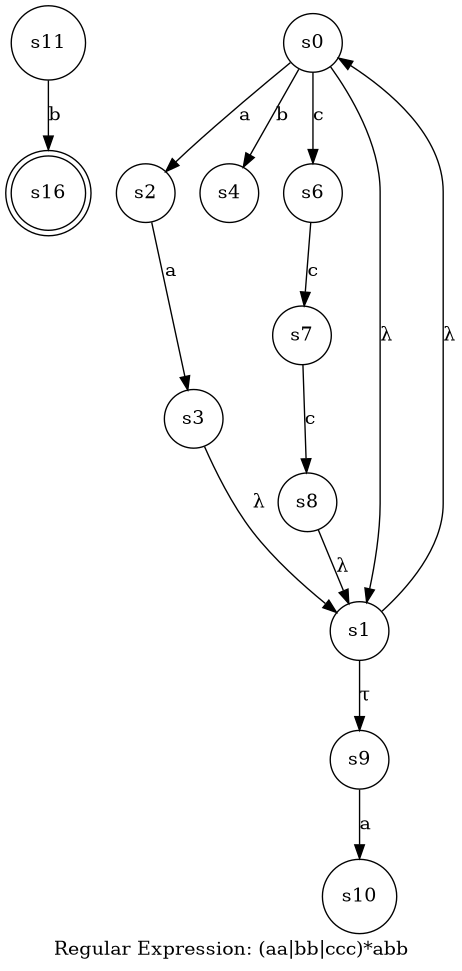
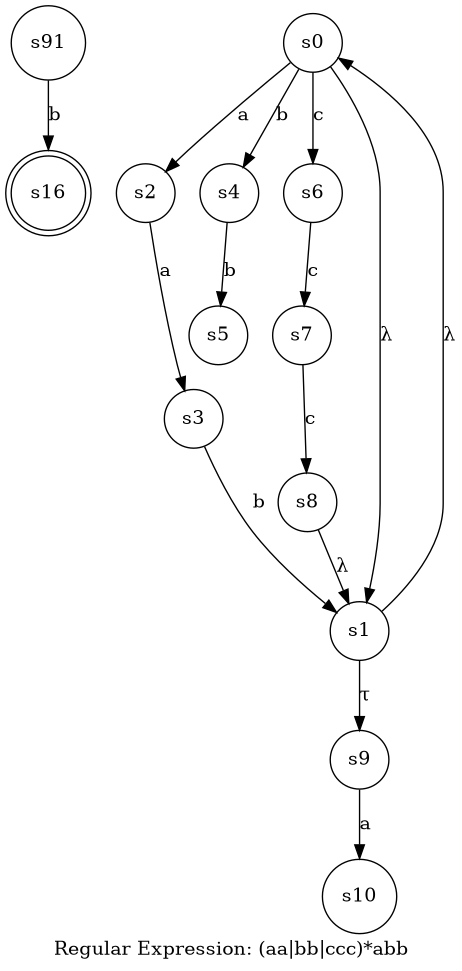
(48, 43) -> (48, 43)
none -> (218, 335)
(259, 502) -> (259, 502)
